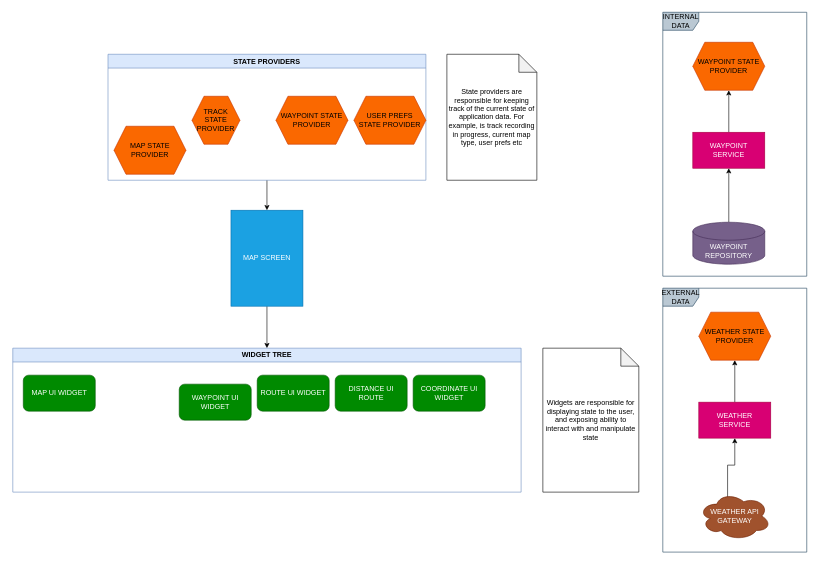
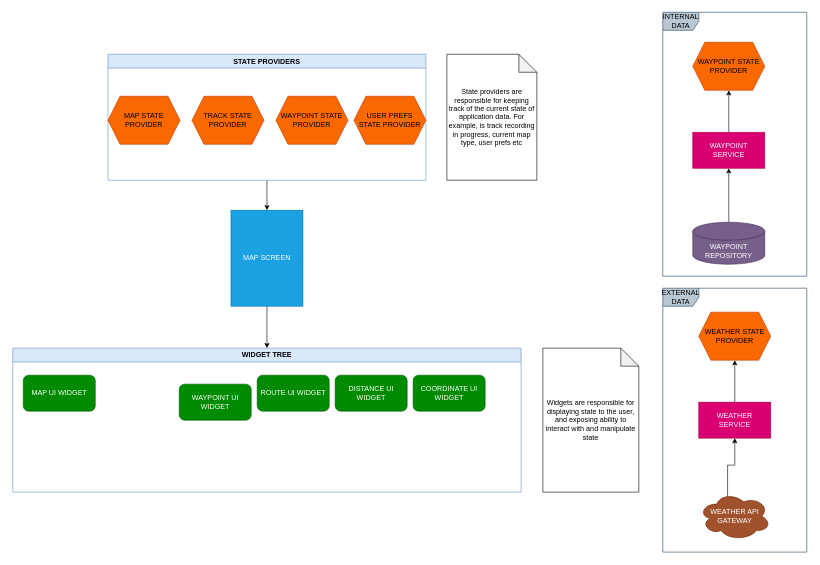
(216, 120) -> (228, 120)
(150, 150) -> (144, 120)
(371, 393) -> (371, 393)
